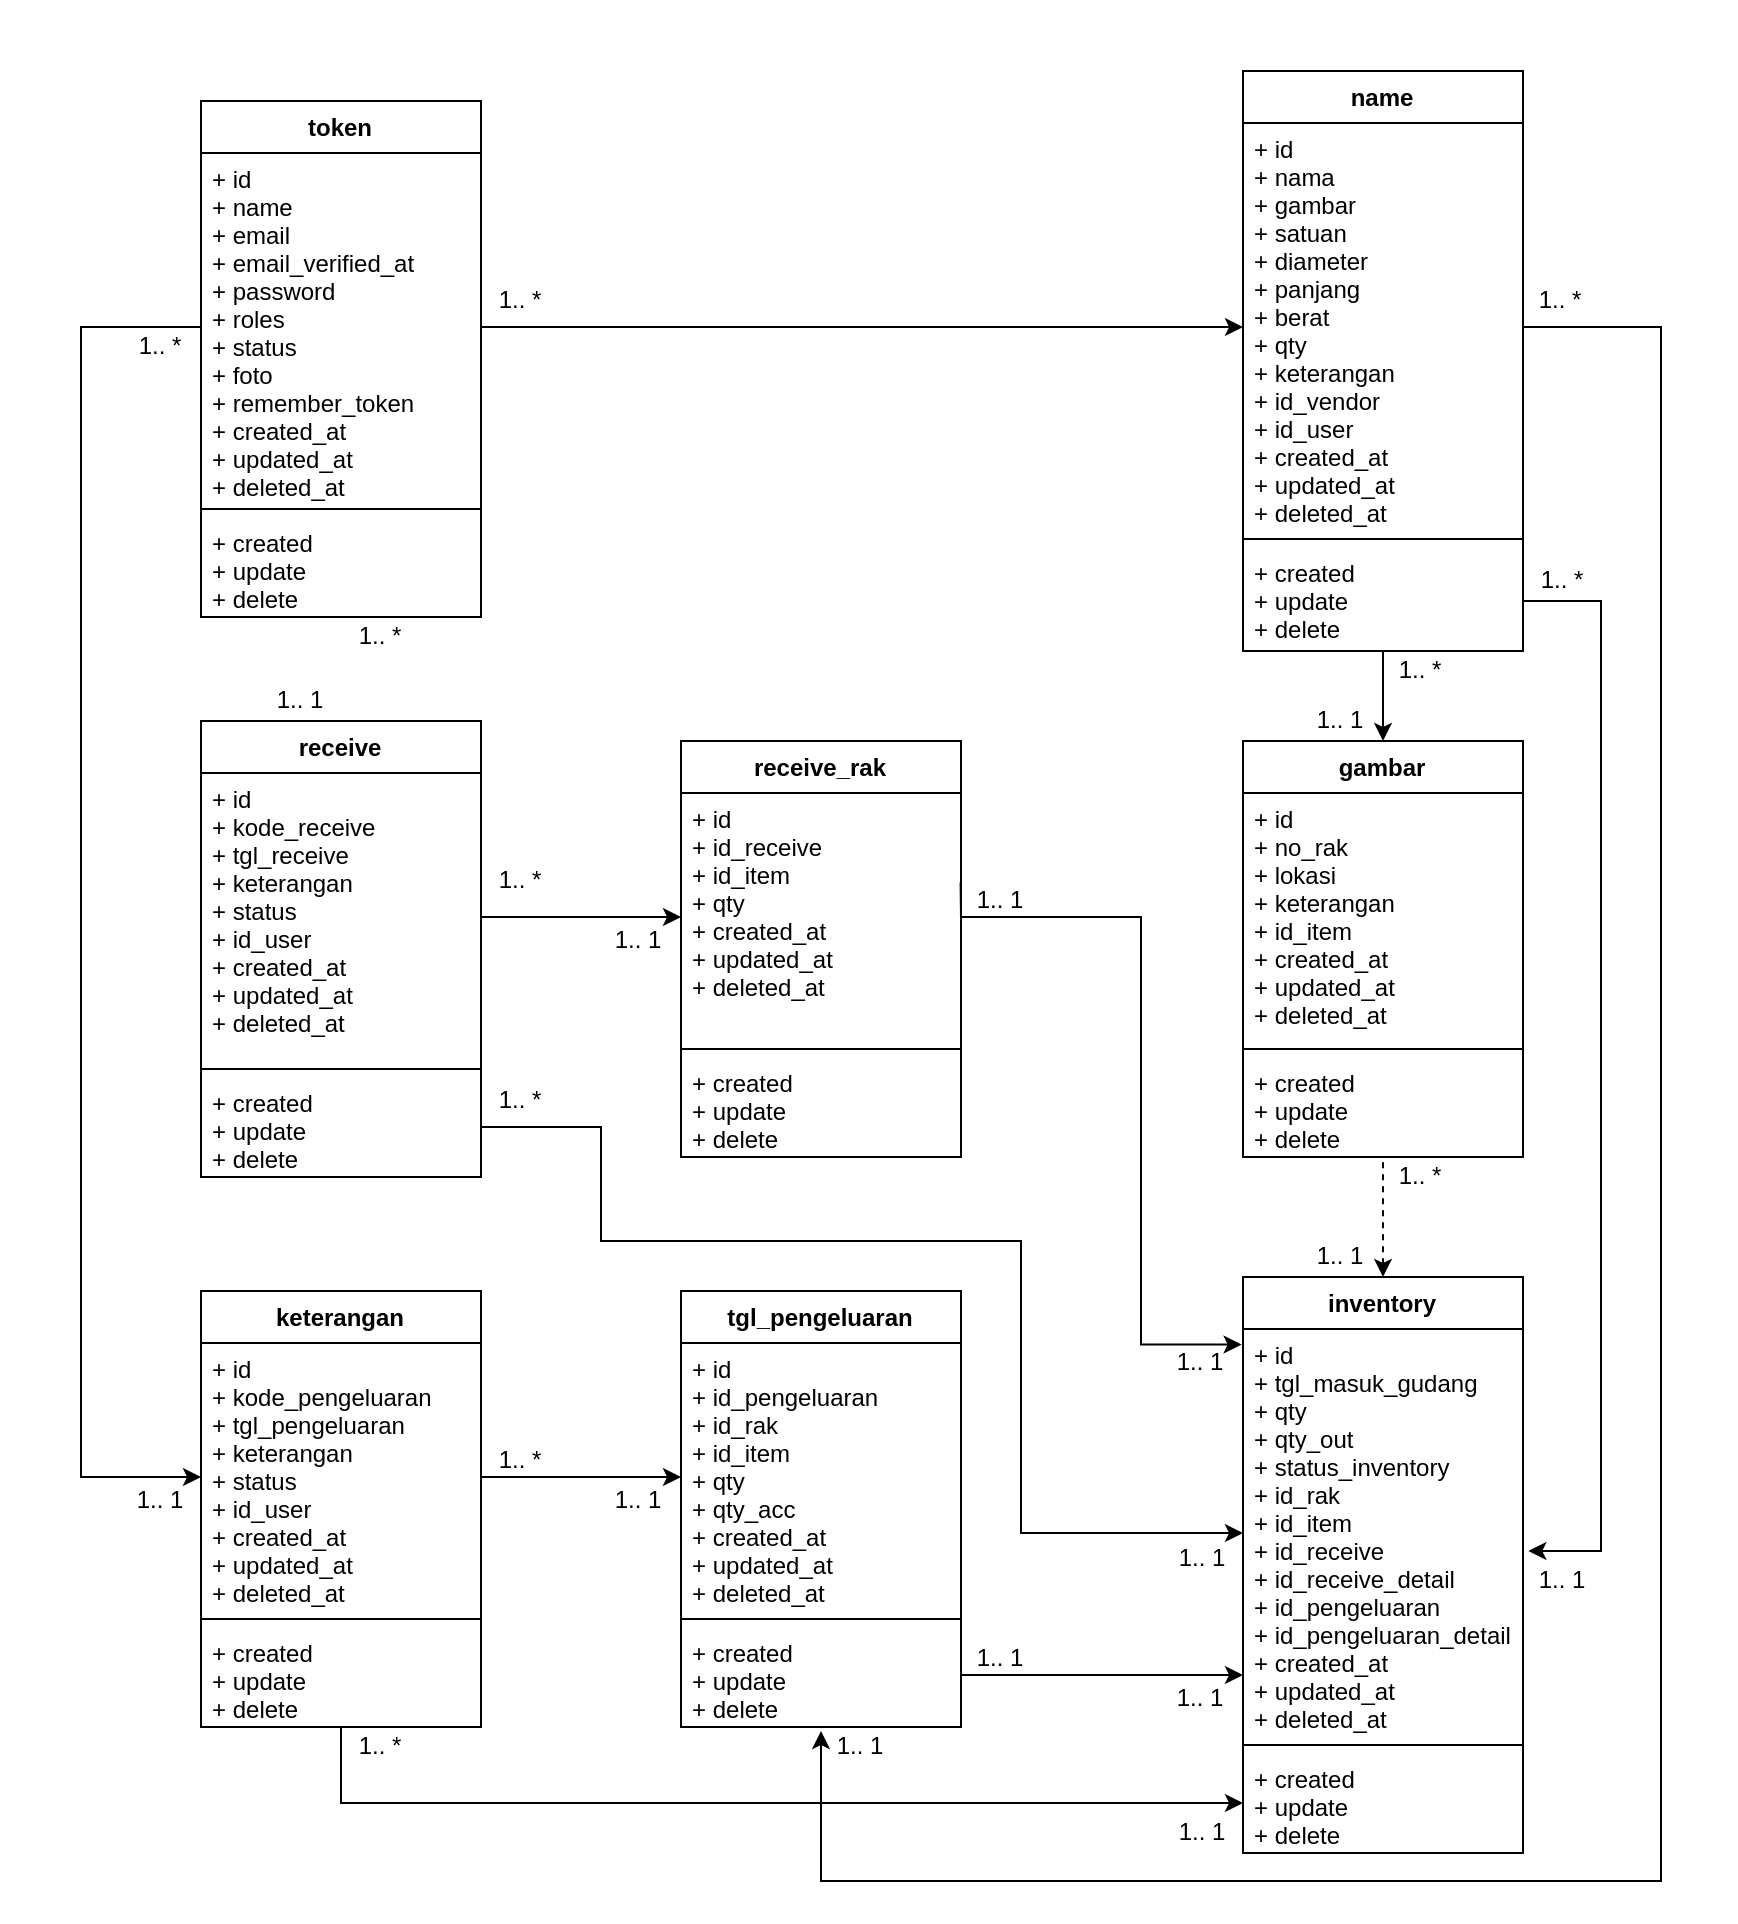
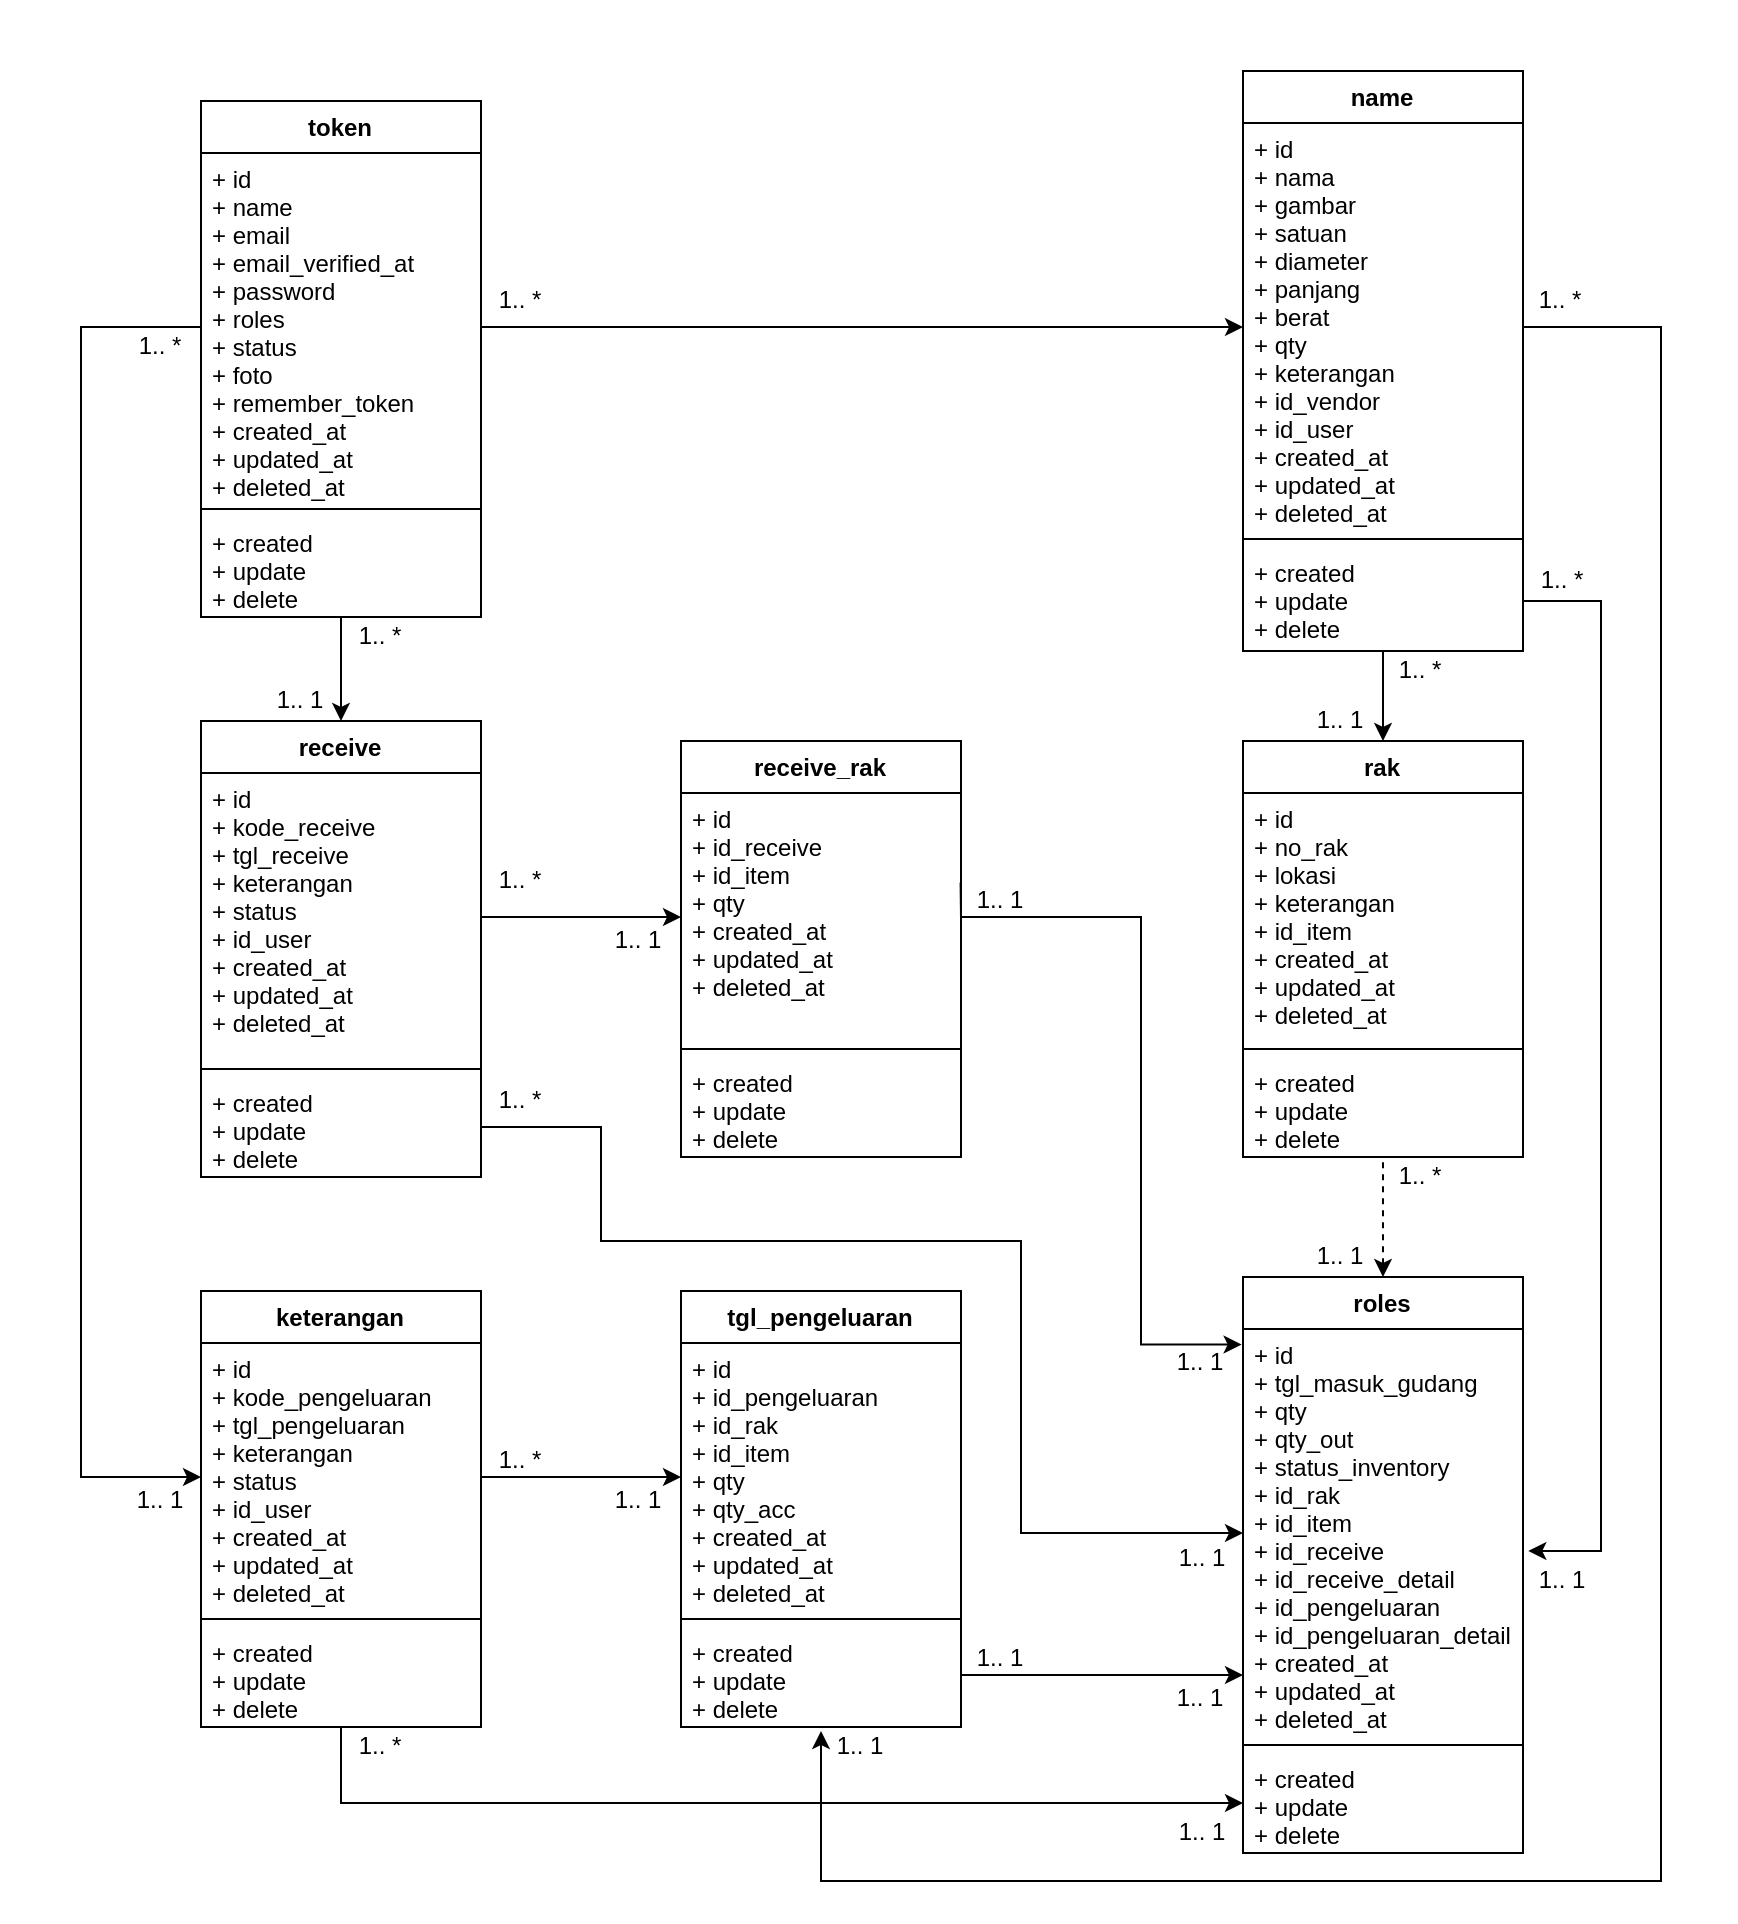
none -> (341, 664)
(1382, 768) -> (1382, 768)
(1382, 1304) -> (1382, 1304)
